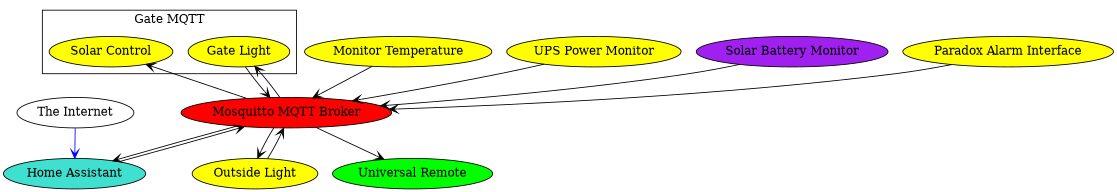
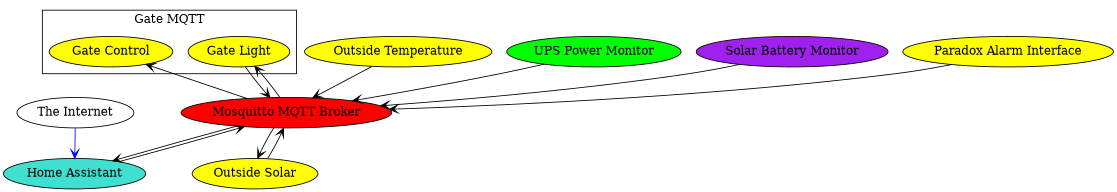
(111, 52) -> (111, 52)
(398, 52) -> (398, 52)
(594, 52) -> (594, 52)
(255, 174) -> (255, 174)
(413, 174) -> none
